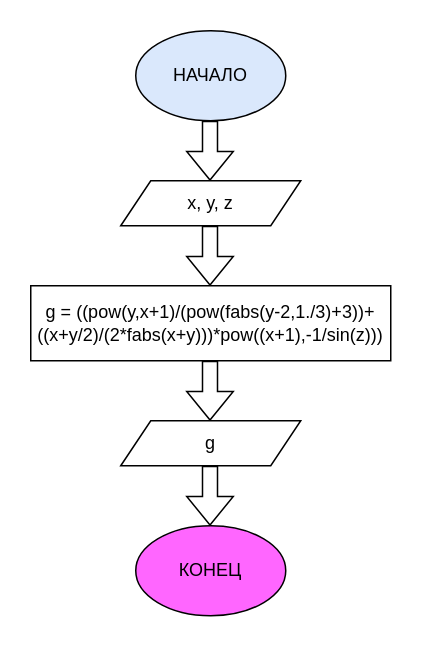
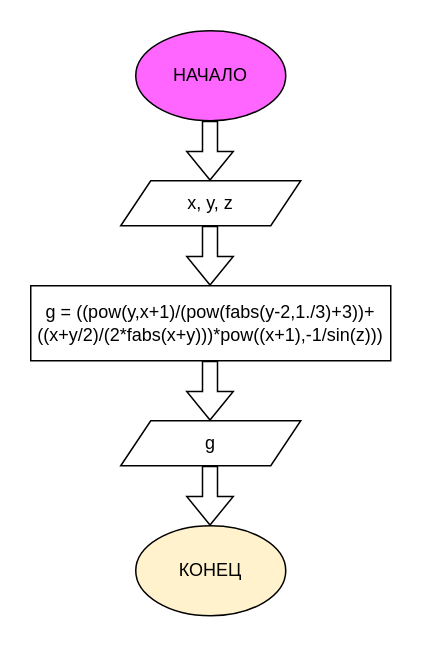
(211, 76) -> (211, 76)
(211, 571) -> (211, 571)
